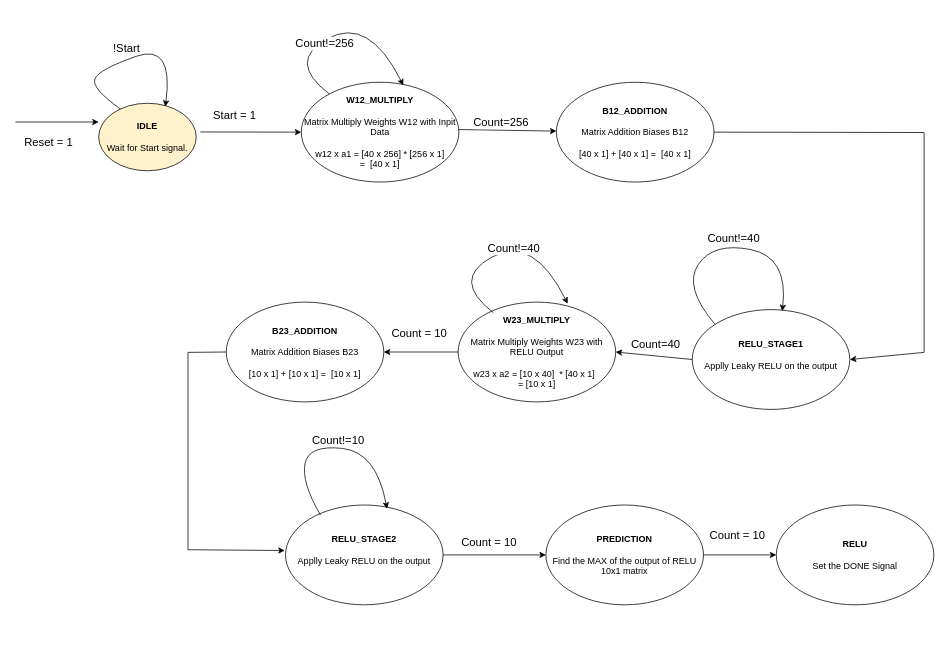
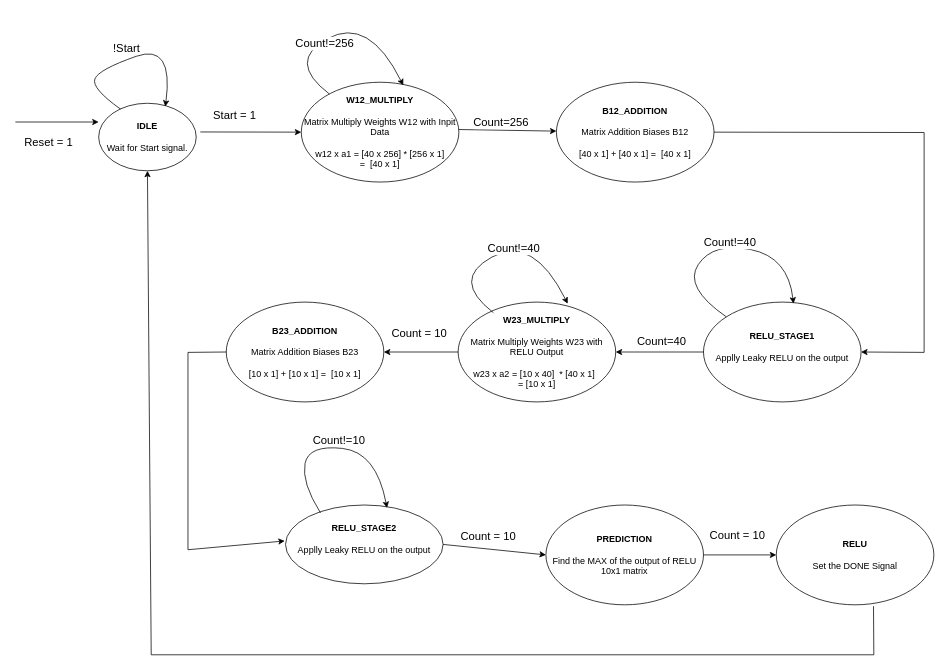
(147, 137) -> (147, 137)
(771, 359) -> (782, 352)
(364, 555) -> (364, 544)
none -> (533, 654)
